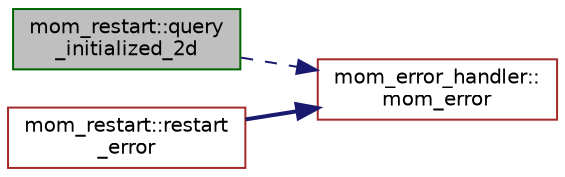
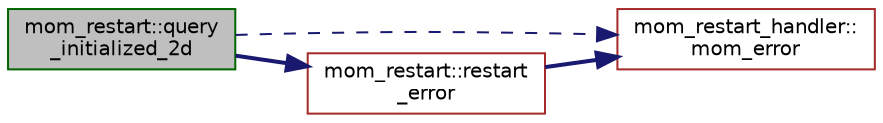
none -> (261, 59)
(437, 89) -> (746, 39)
